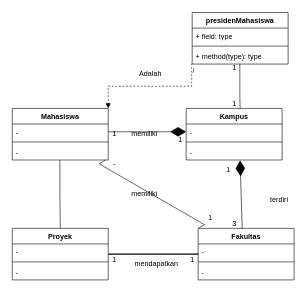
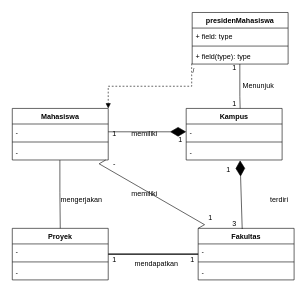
(233, 57) -> (230, 57)
(150, 74) -> none
none -> (258, 86)
none -> (81, 200)
